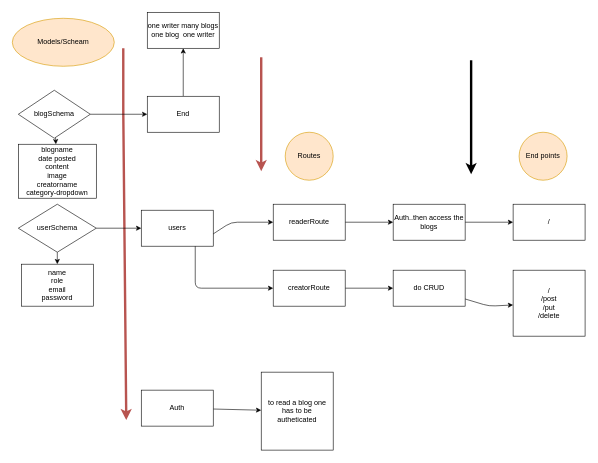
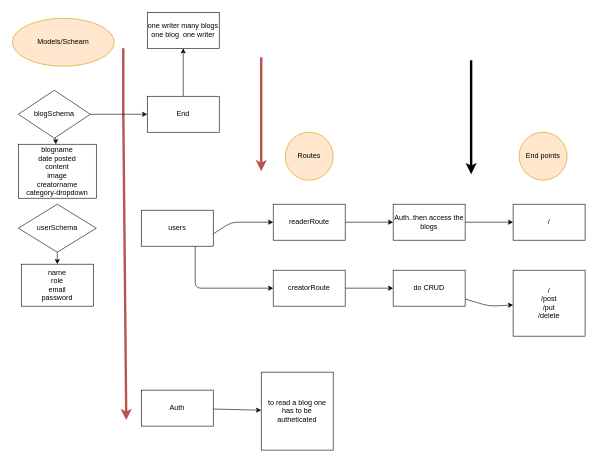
(135, 228) -> none
